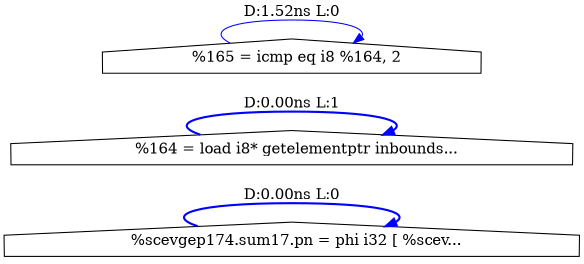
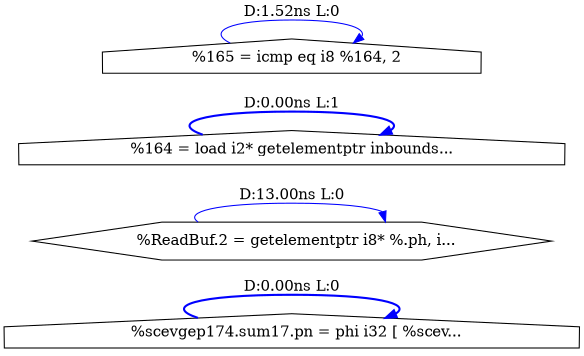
(292, 149) -> (292, 149)
none -> (292, 241)
